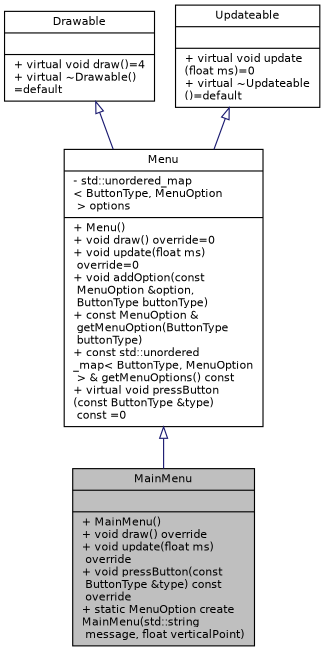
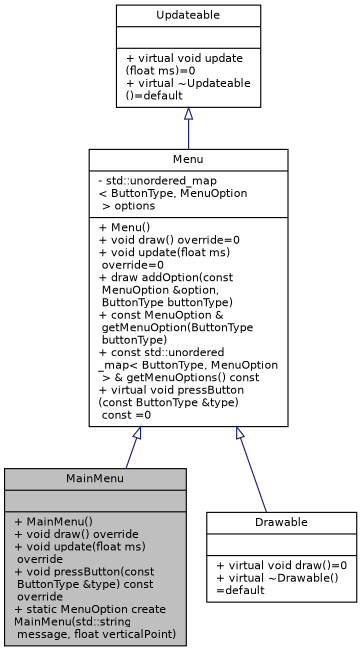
(80, 65) -> (282, 566)
(106, 131) -> (253, 475)
(139, 278) -> (166, 278)
